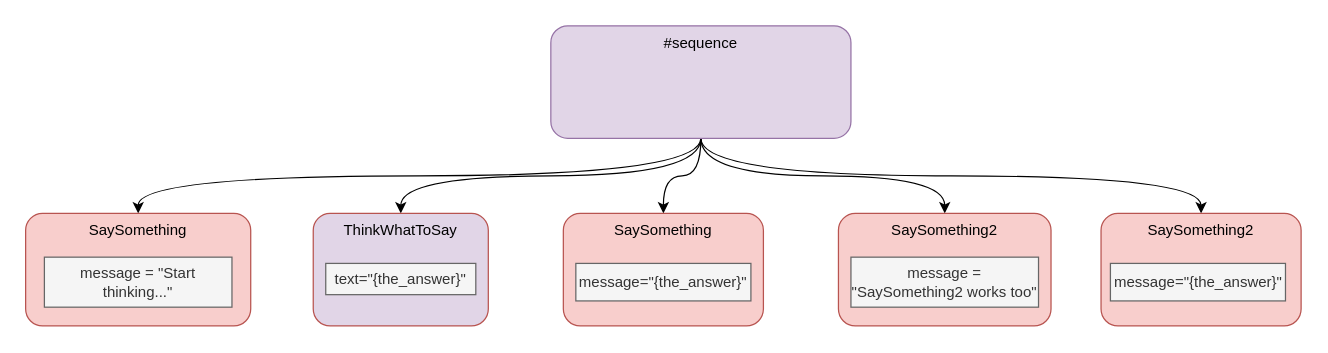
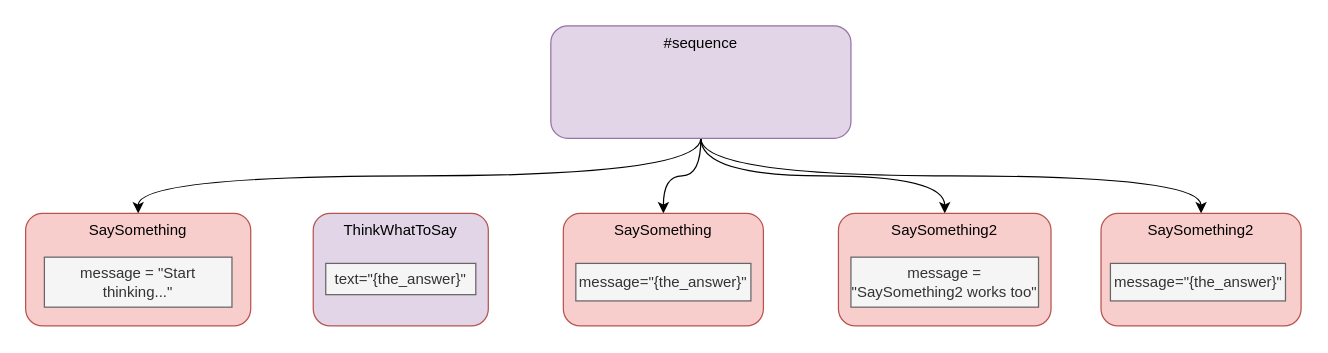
(549, 176) -> none
